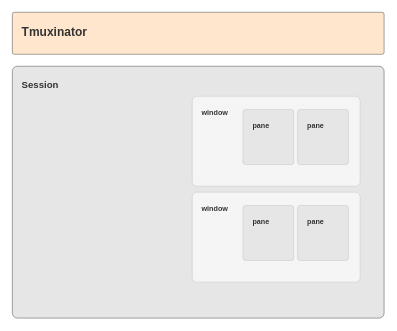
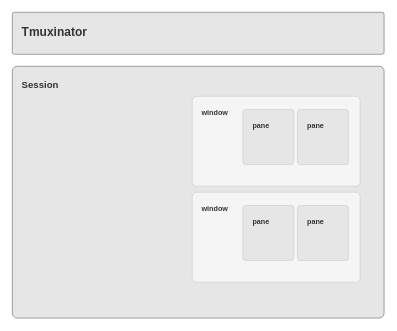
(198, 33) -> (198, 33)
